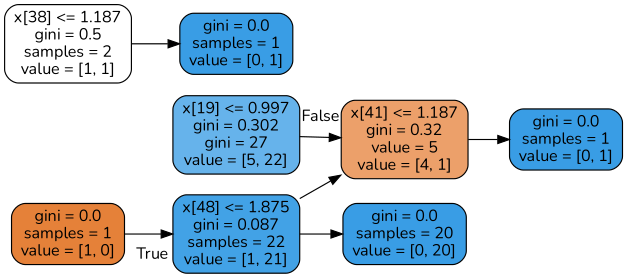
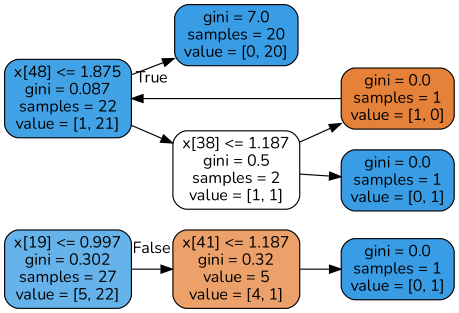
(236, 135) -> (68, 269)
none -> (315, 135)
(315, 190) -> (147, 132)
(405, 234) -> (236, 35)
